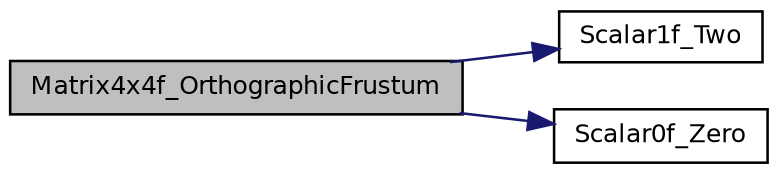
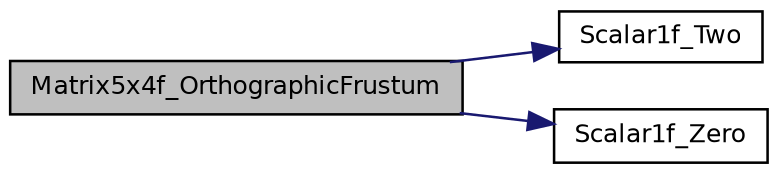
(236, 88) -> (236, 88)
(661, 136) -> (661, 136)
